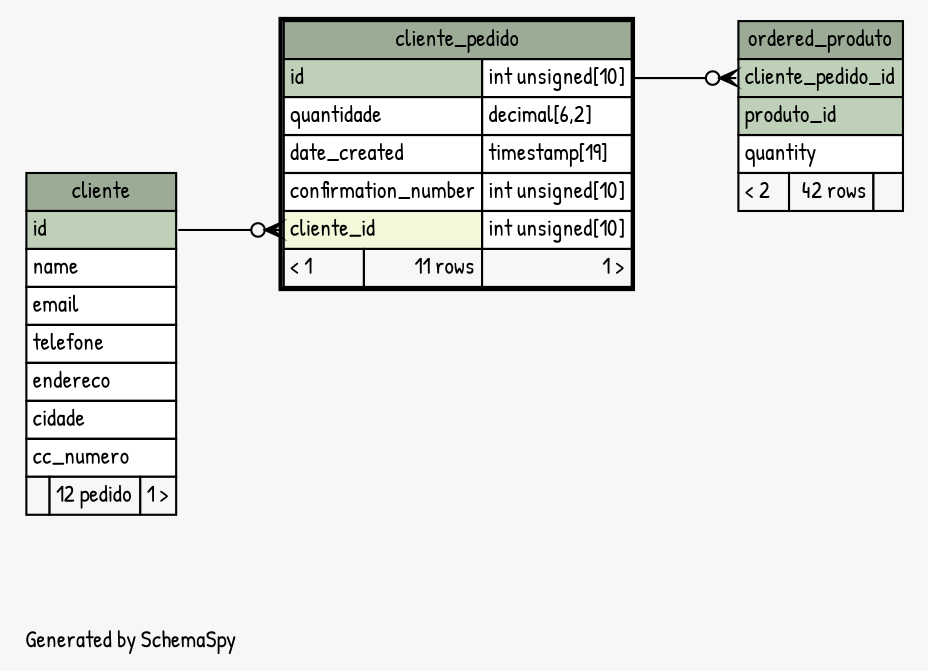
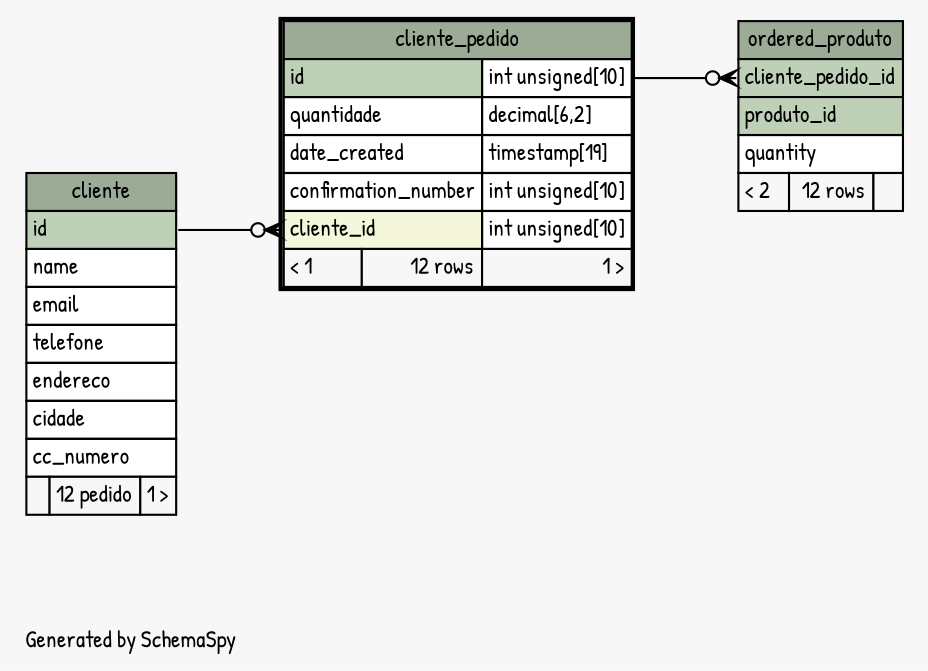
(834, 191) -> (834, 191)
(445, 267) -> (443, 267)
